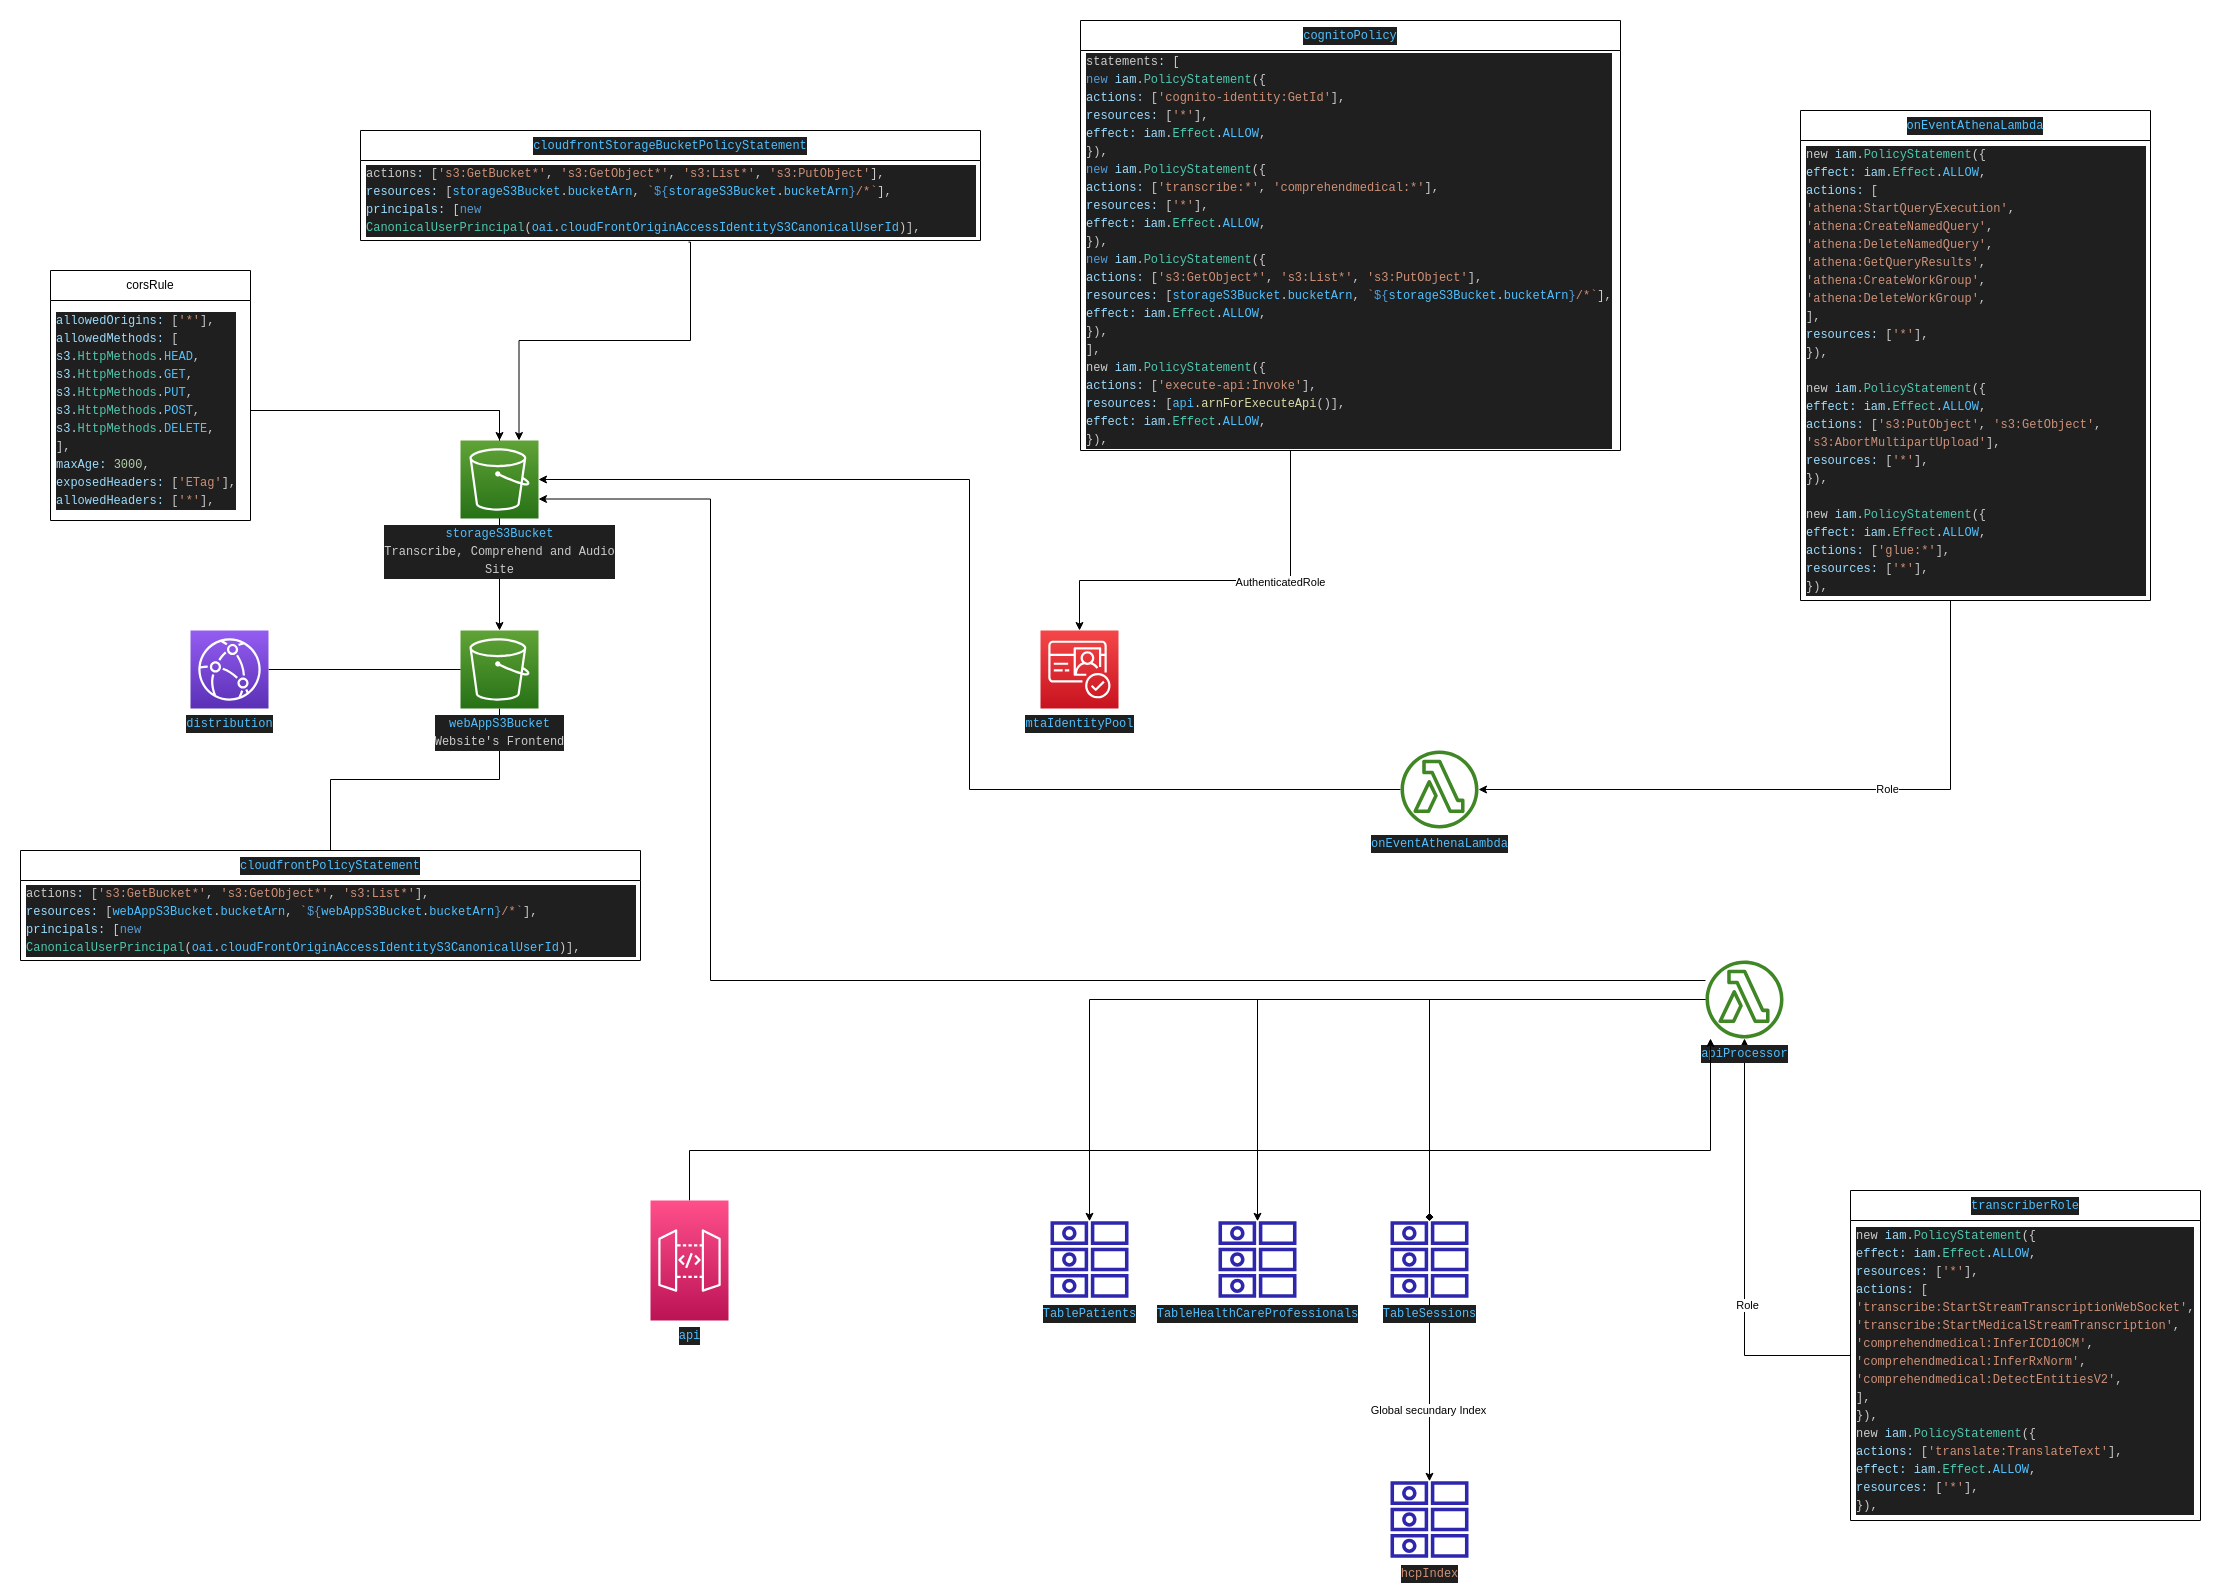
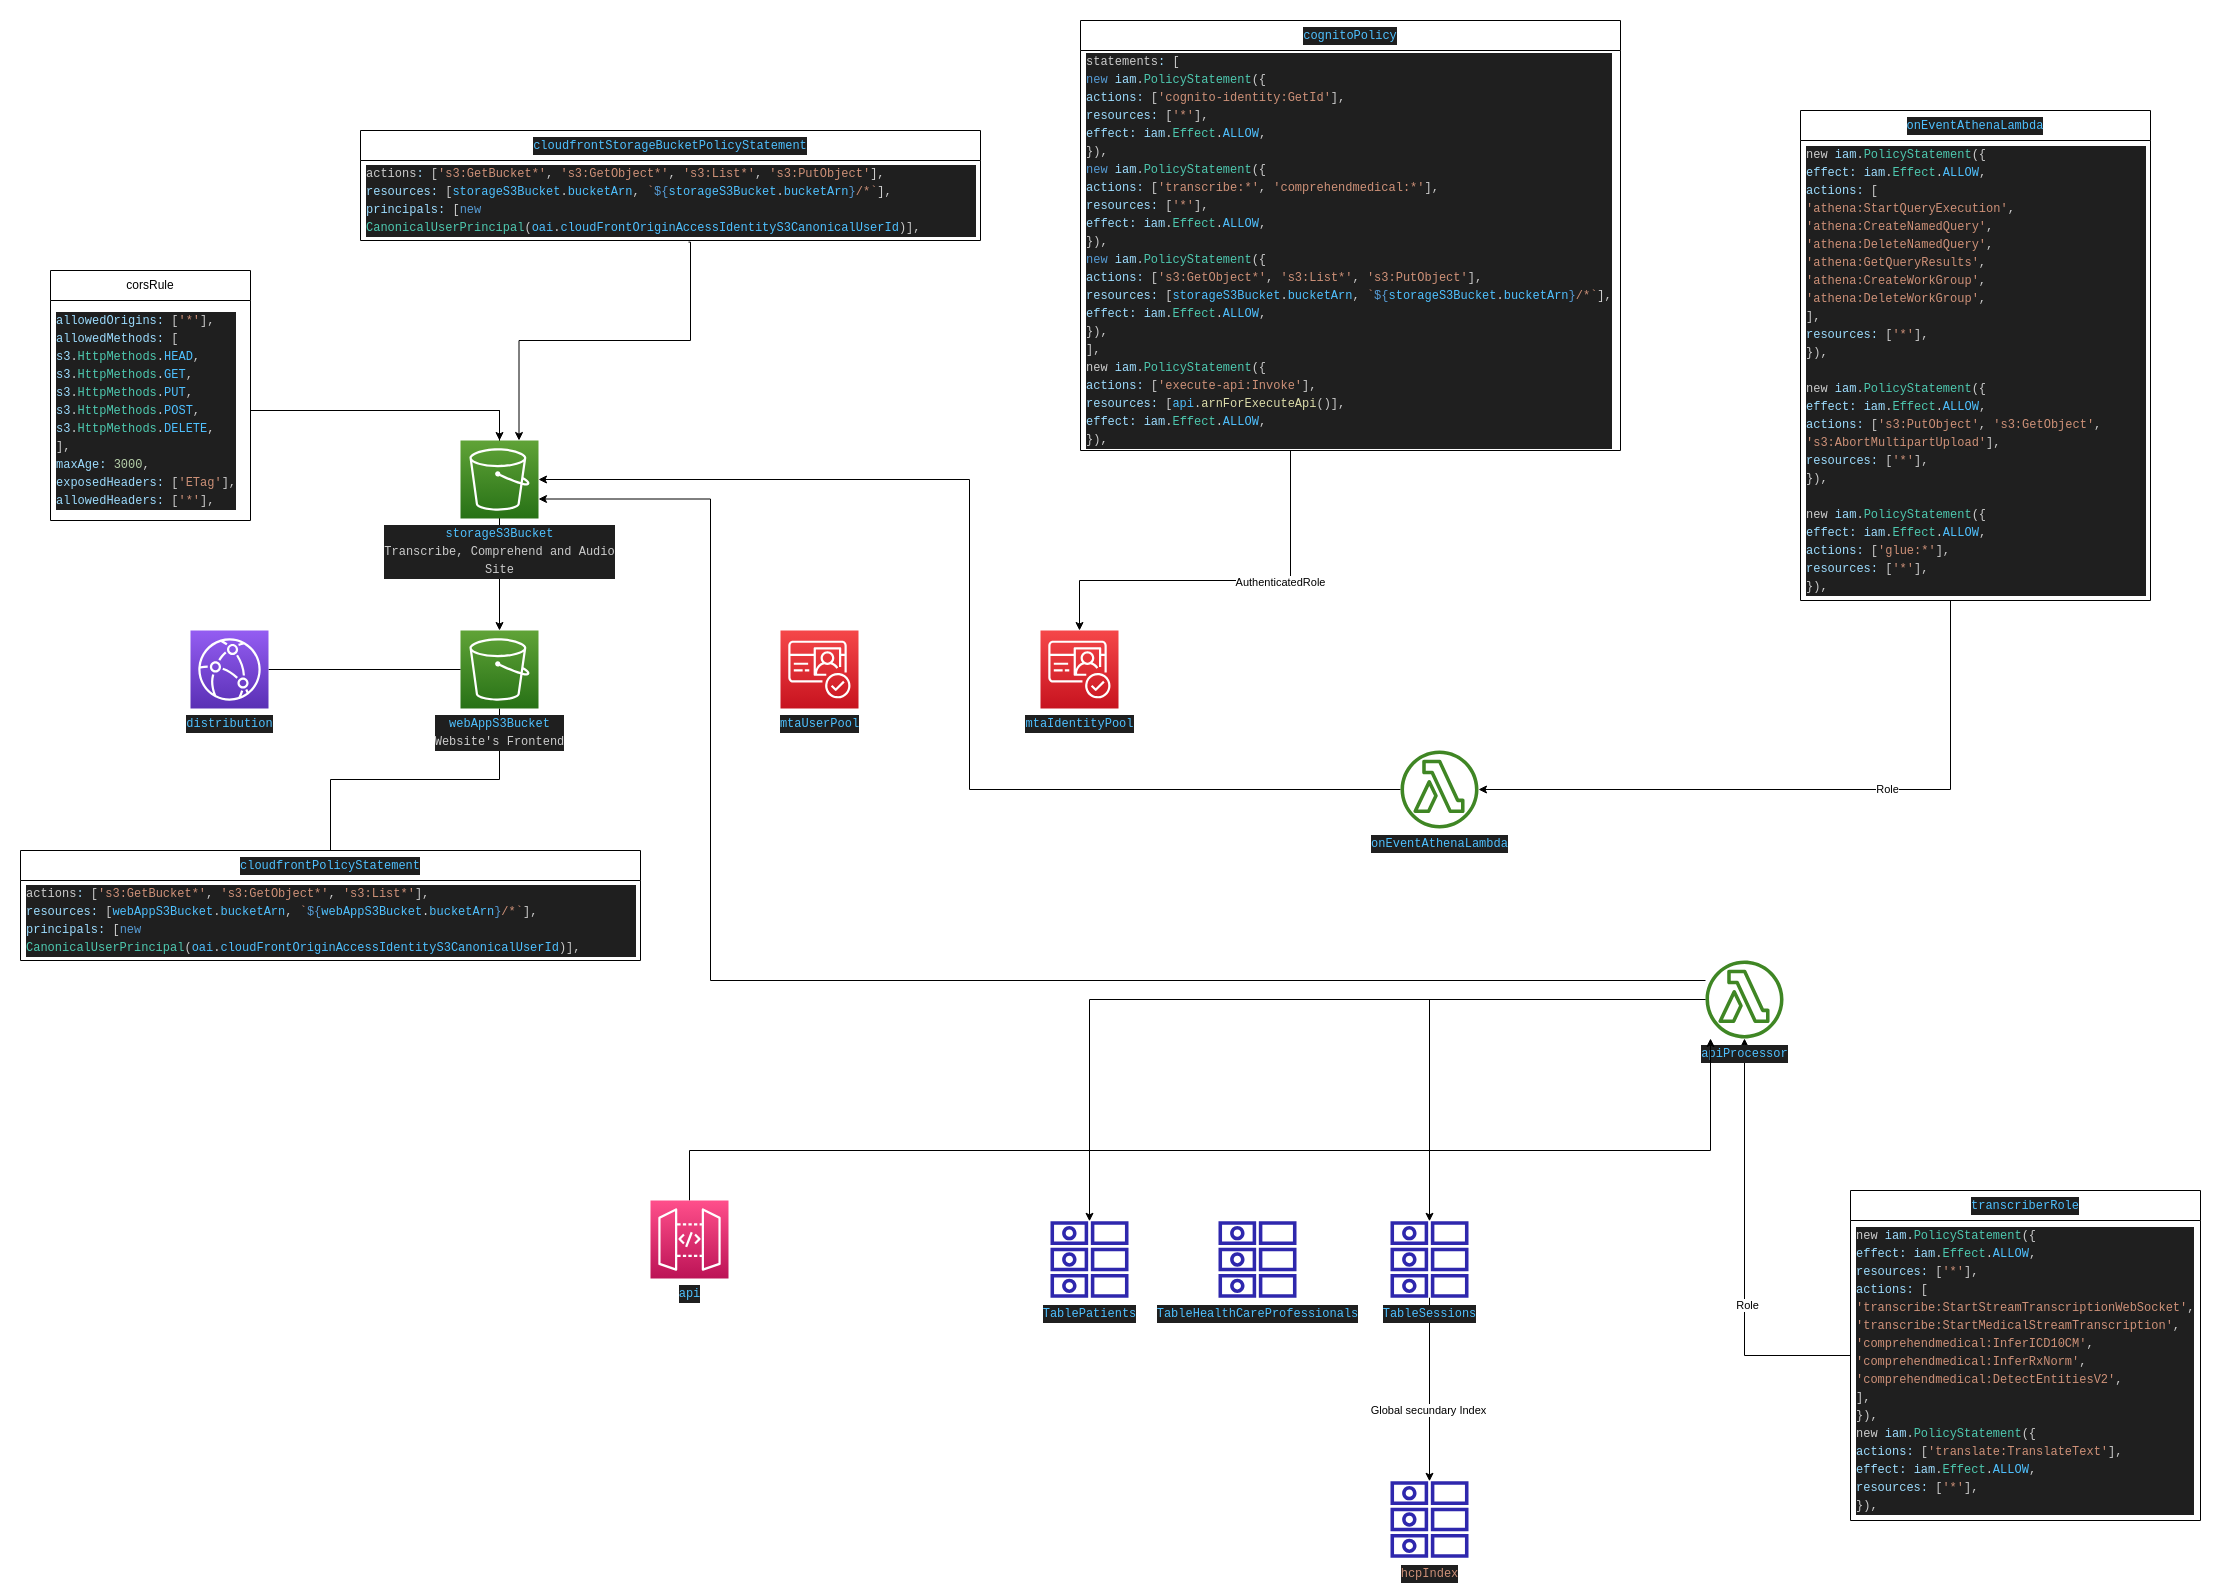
none -> (820, 670)
(1258, 1108) -> none
(1430, 1212) -> (1430, 1213)
(690, 1261) -> (690, 1240)
